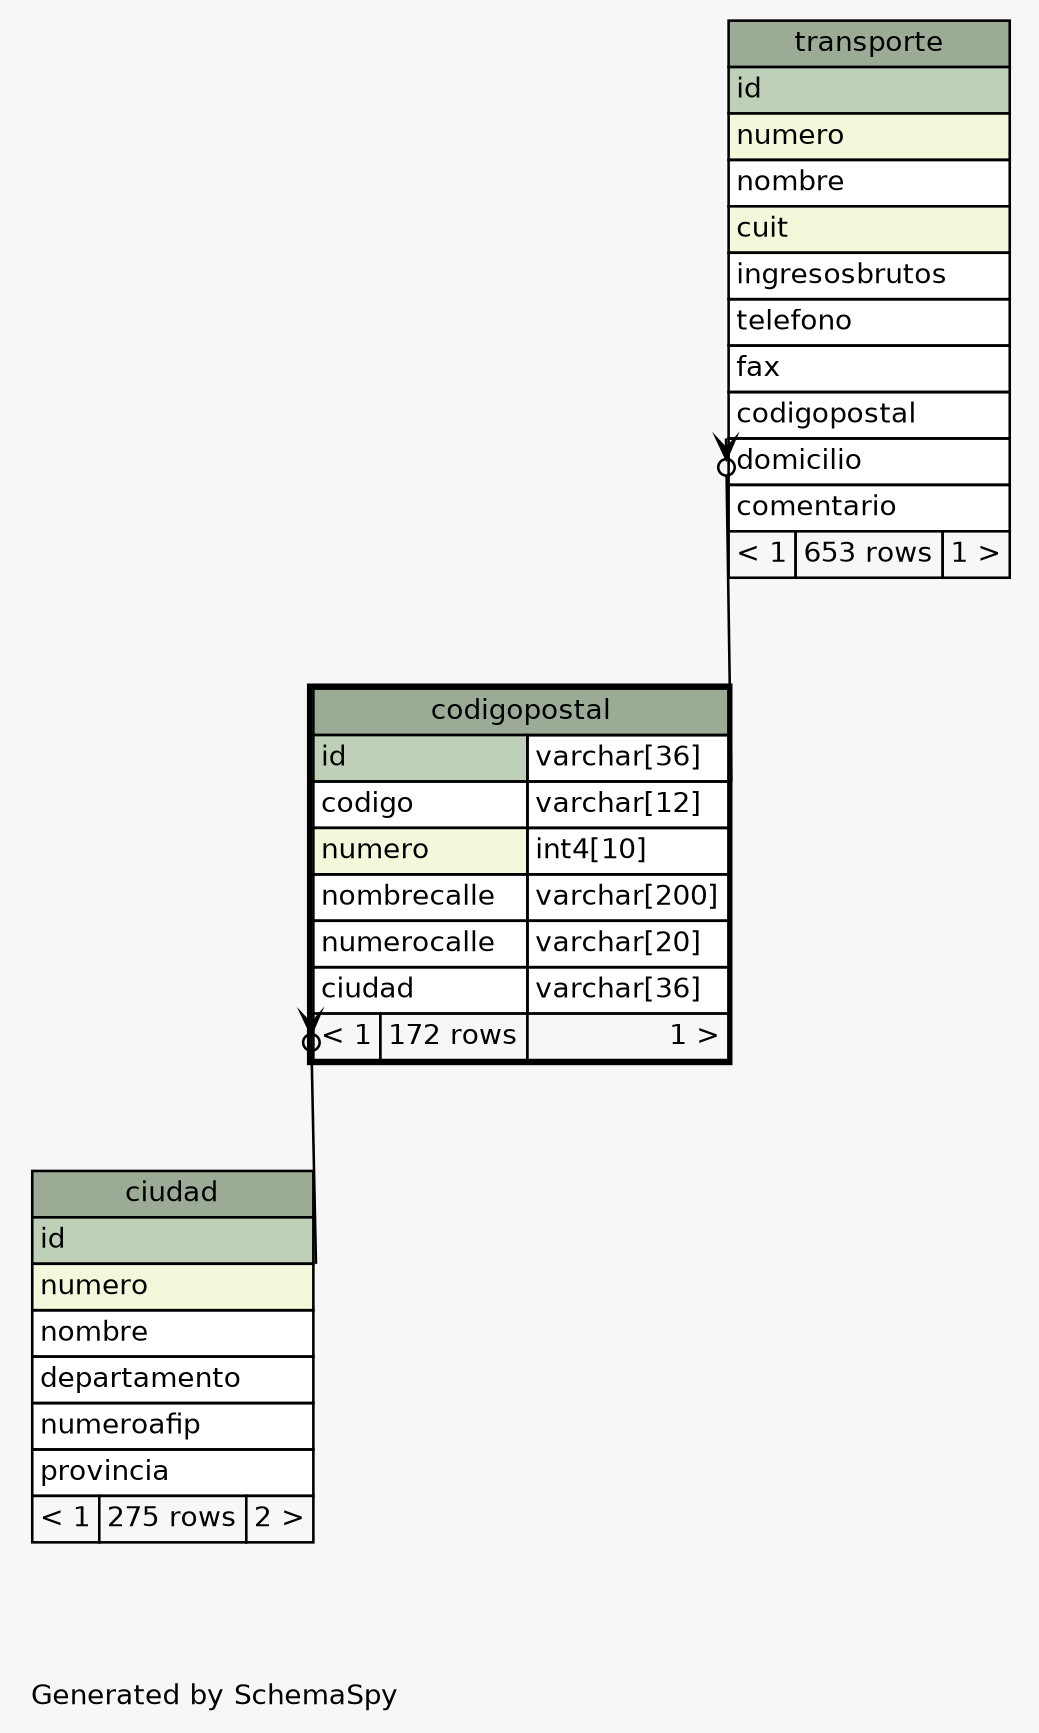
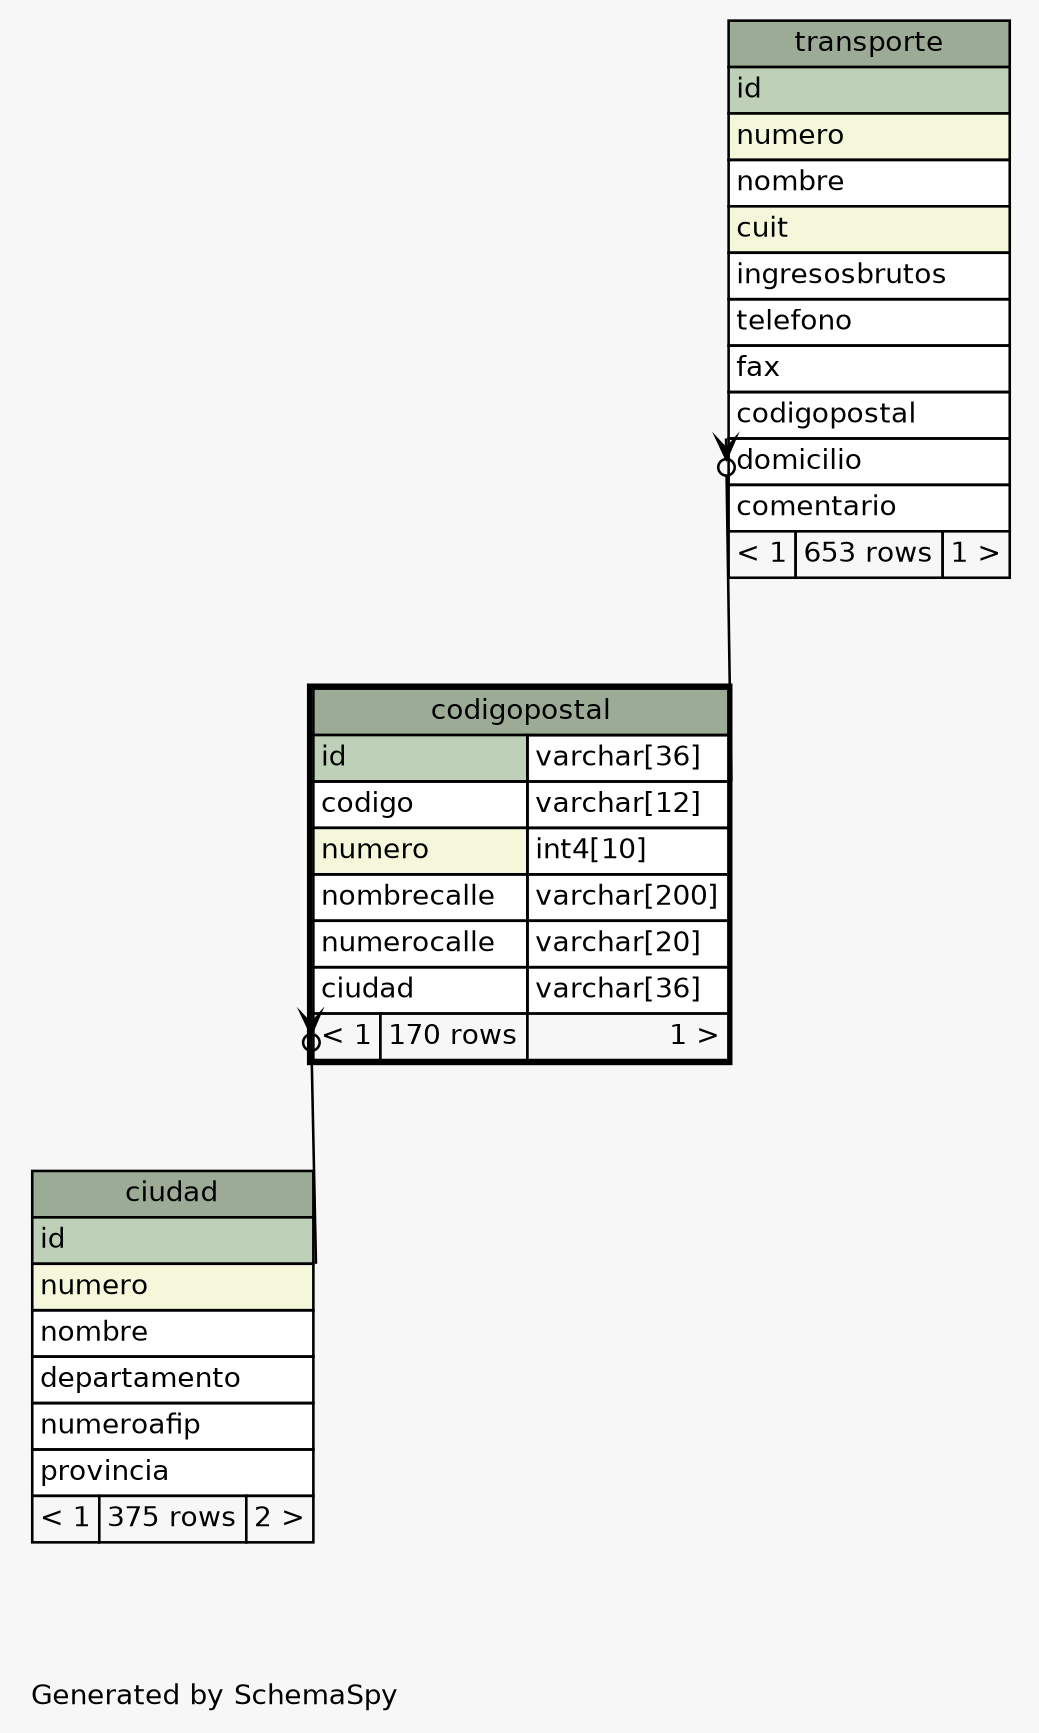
(454, 1036) -> (454, 1036)
(173, 1518) -> (173, 1518)
